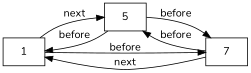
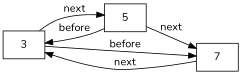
(176, 14) -> (171, 27)
(177, 46) -> none
(24, 52) -> (24, 45)
